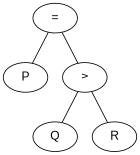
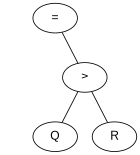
(26, 77) -> none
